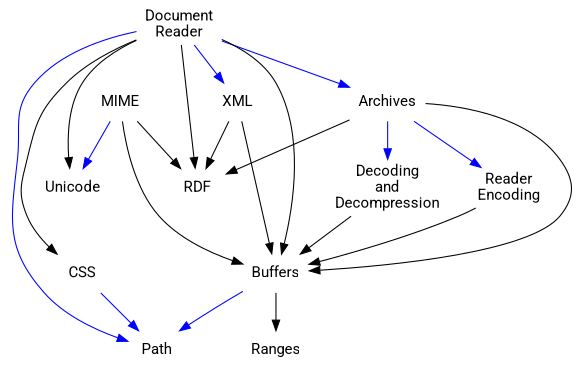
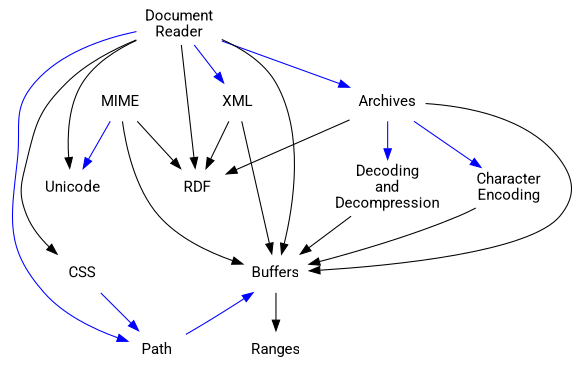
(509, 188) -> (509, 188)
(215, 308) -> (215, 317)
